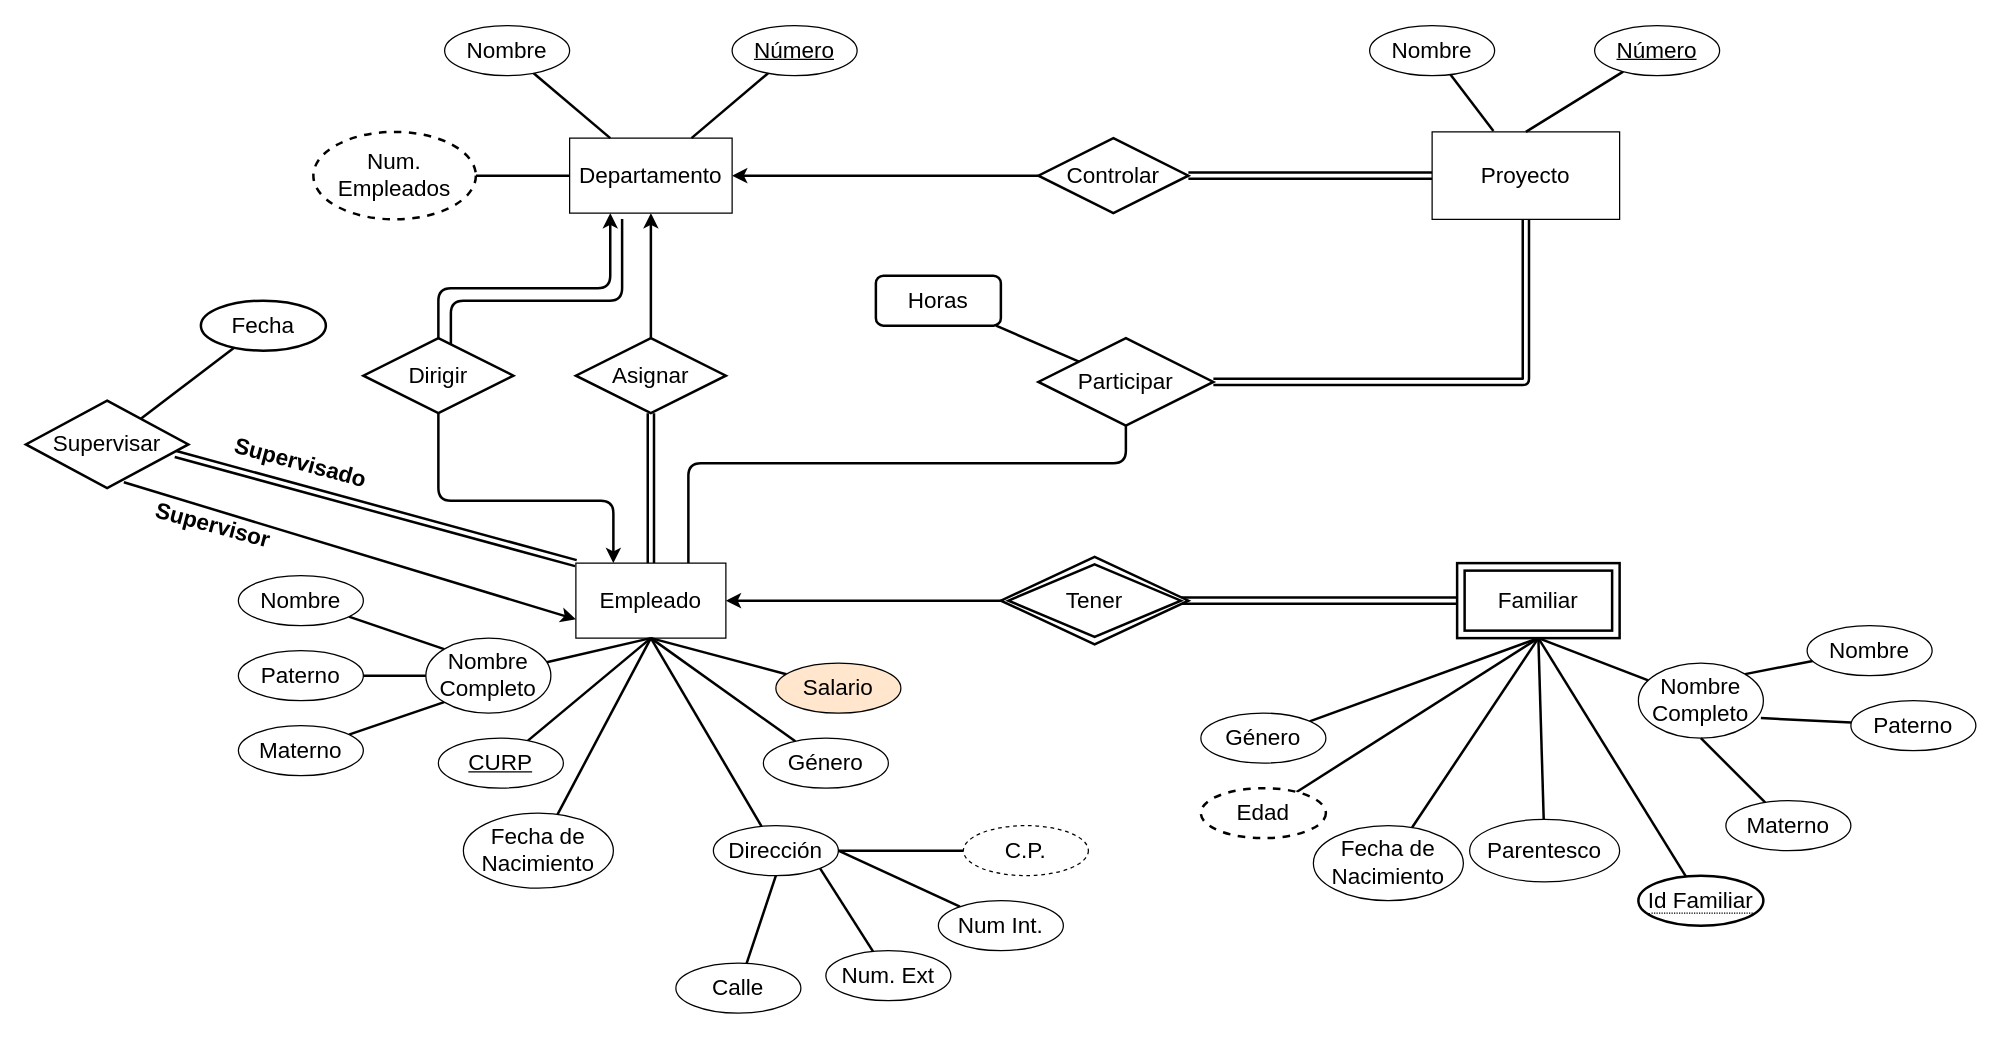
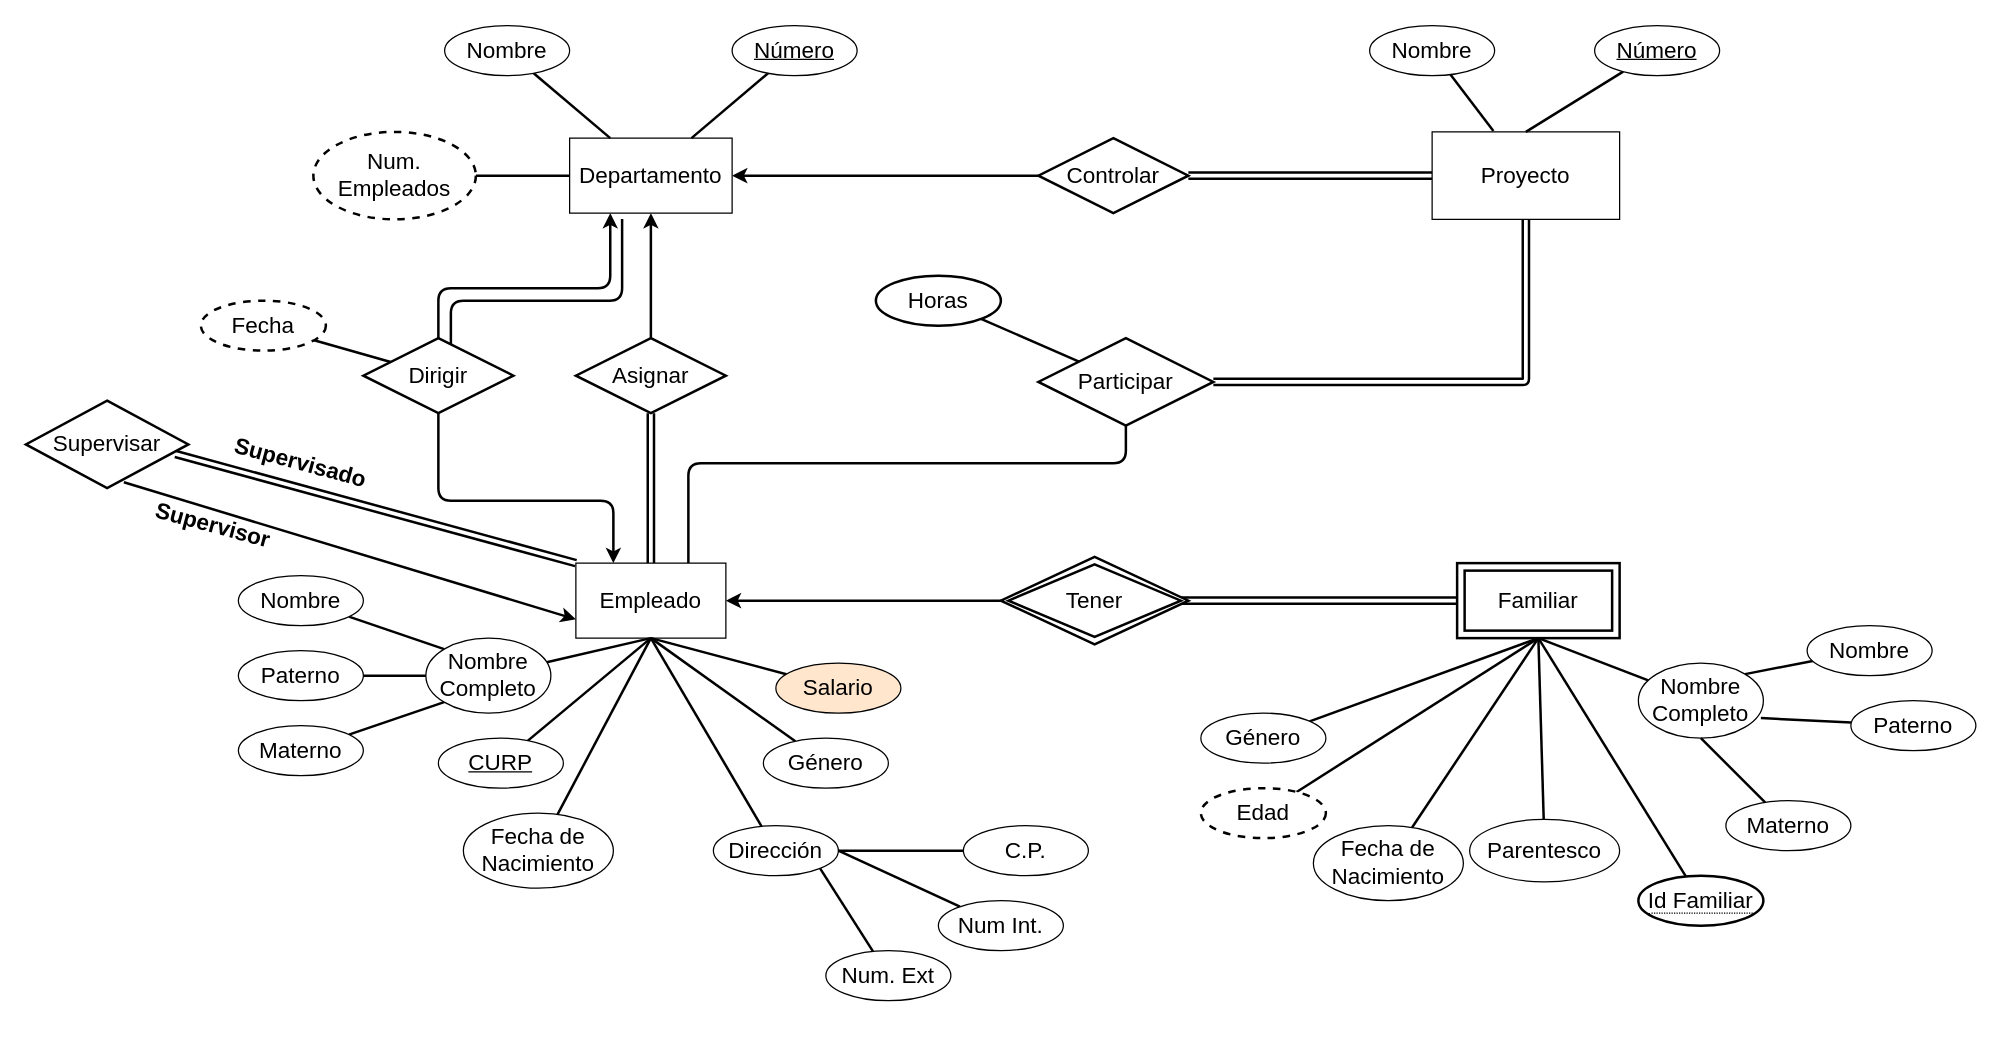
(938, 301) -> (938, 301)
(263, 326) -> (263, 326)
(188, 383) -> (352, 351)
(1026, 851) -> (1026, 851)
(761, 919) -> none
(738, 988) -> none
